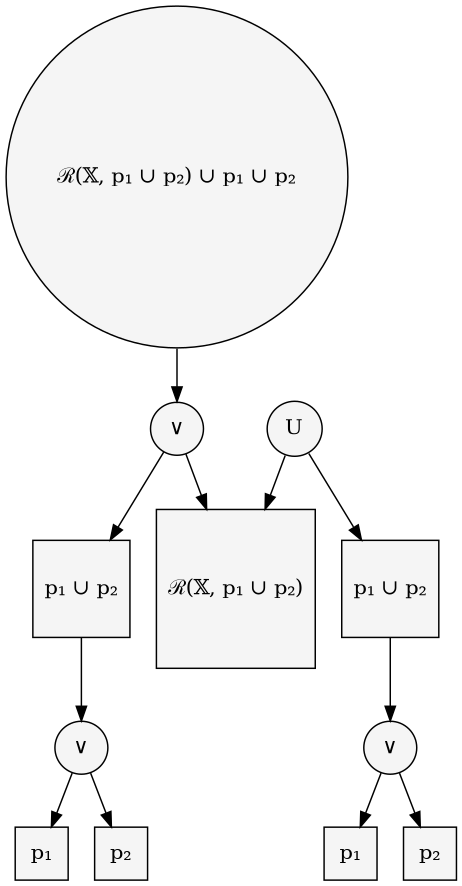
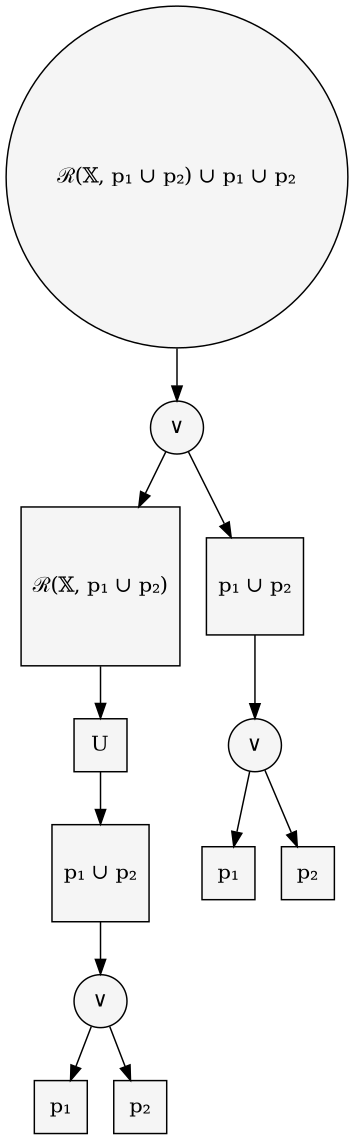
(295, 429) -> (101, 745)
(278, 475) -> (101, 685)
